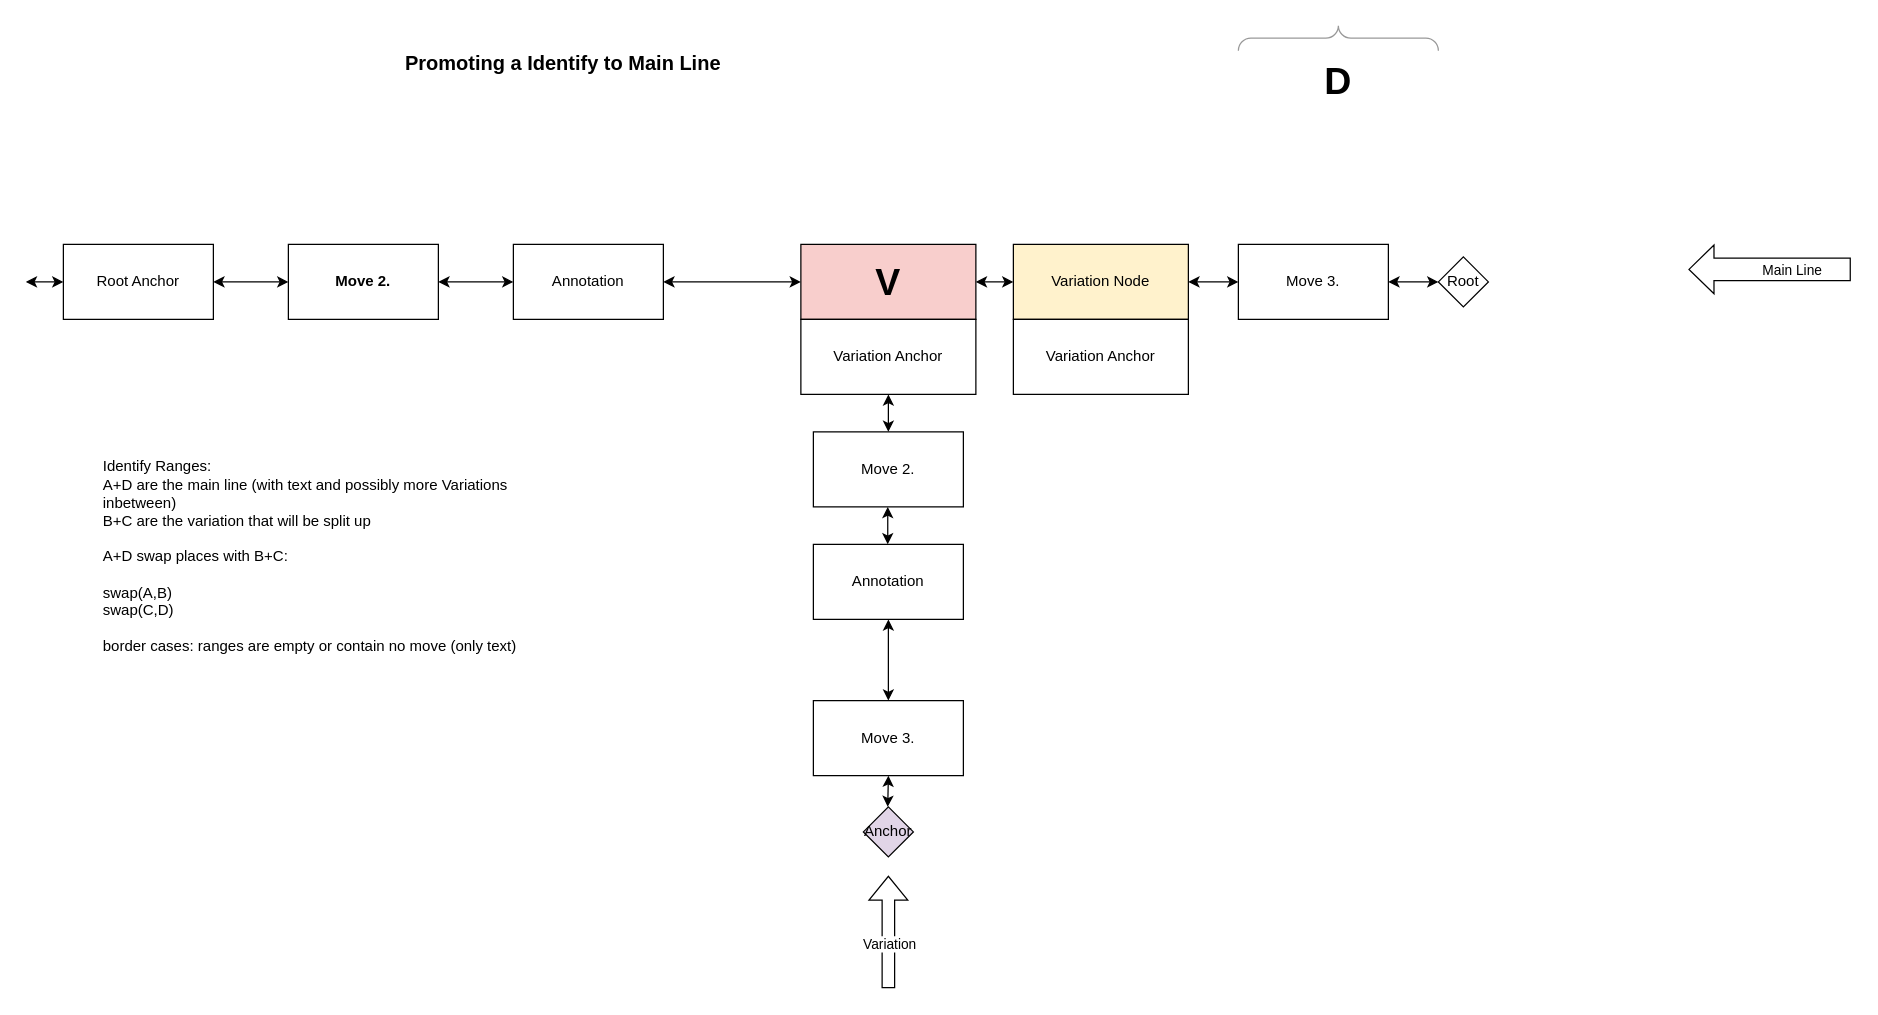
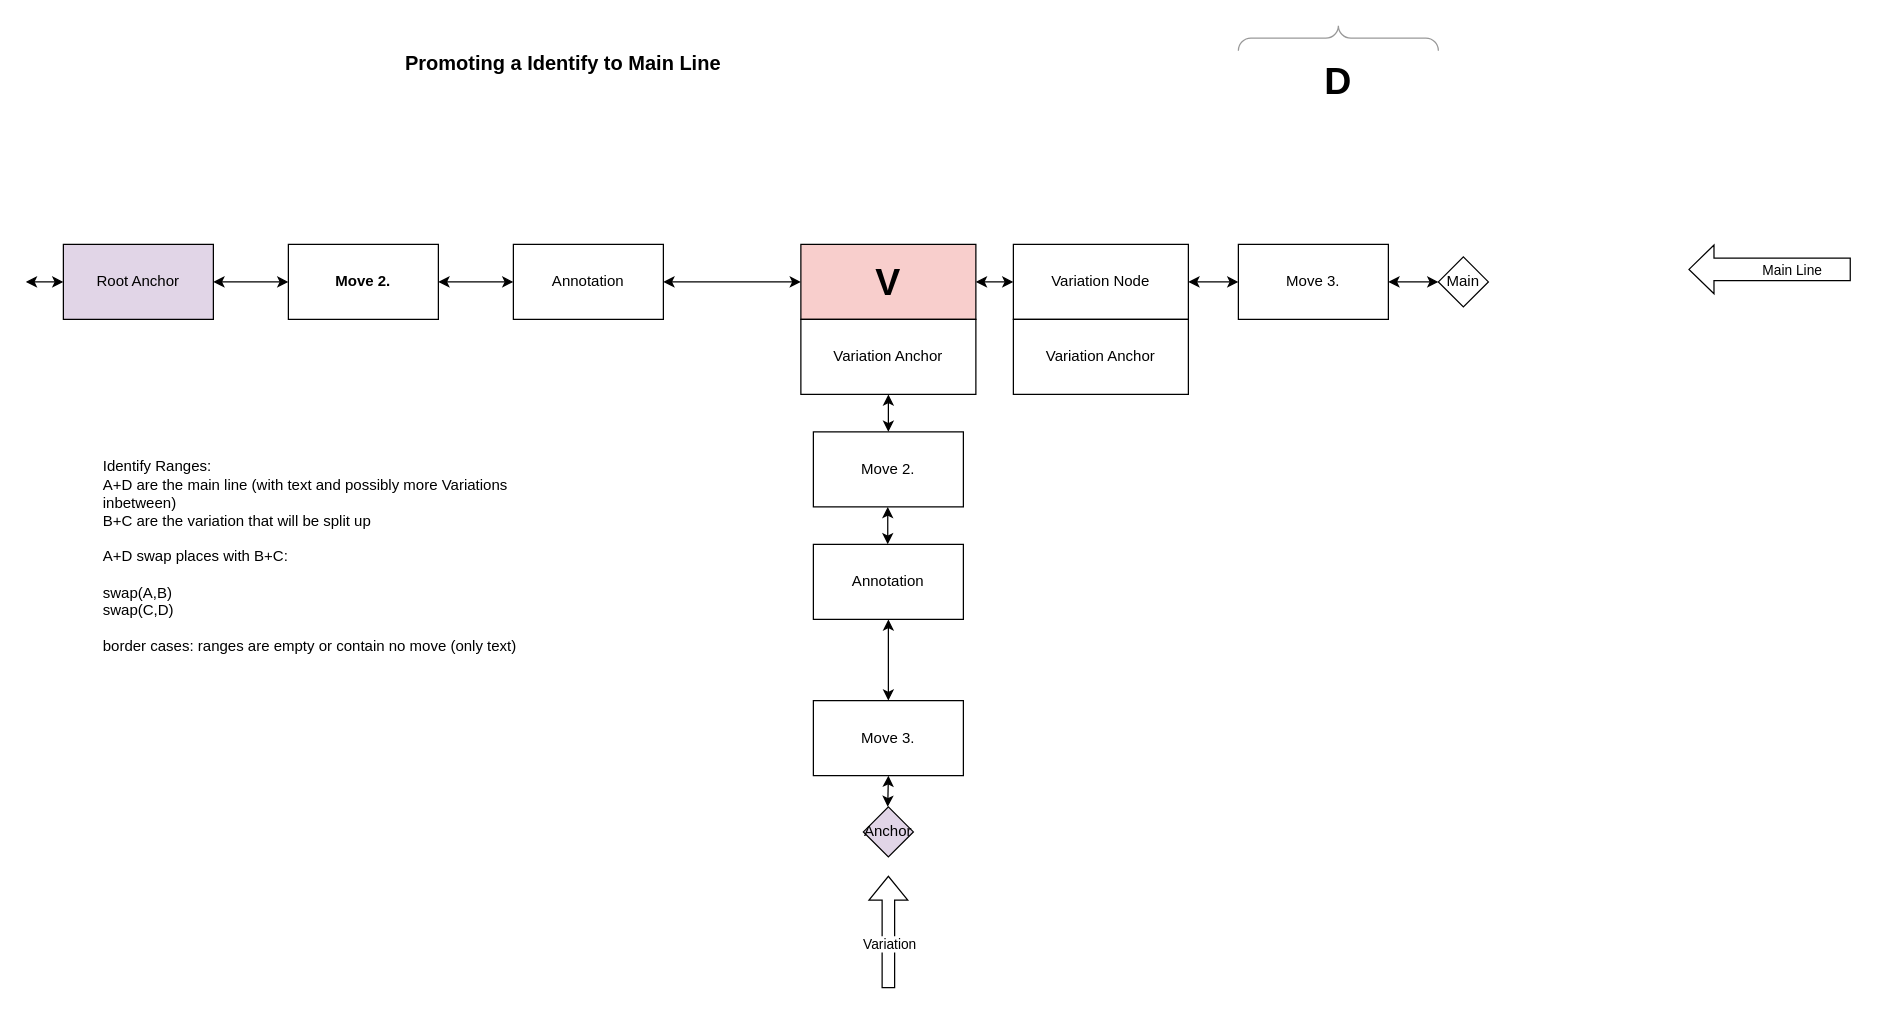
(138, 282) -> (138, 282)
(1101, 282) -> (1101, 282)
(1463, 282) -> (1463, 282)
